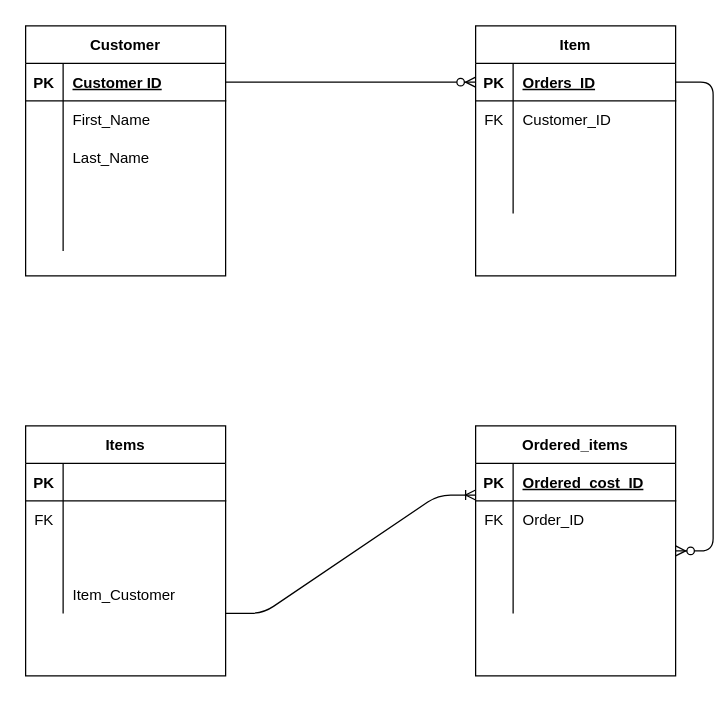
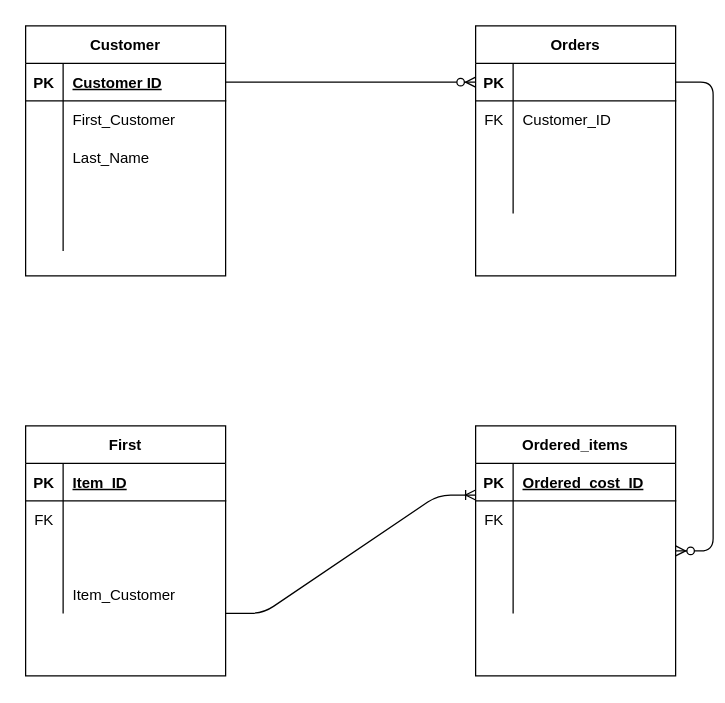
(575, 45) -> (575, 45)
(594, 82) -> none
(113, 120) -> (129, 120)
(125, 445) -> (125, 445)
none -> (144, 482)
(594, 519) -> none
